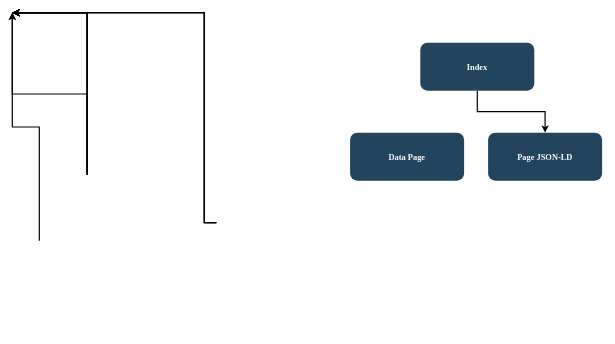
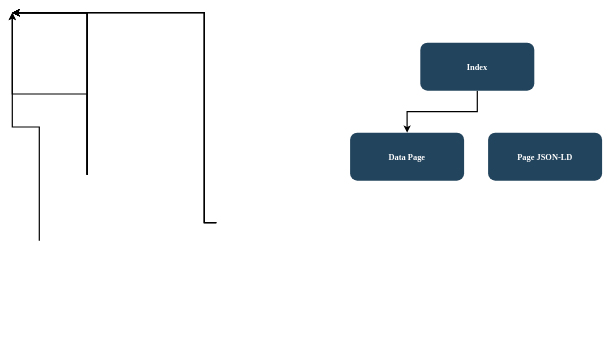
none -> (434, 112)
(520, 112) -> none
